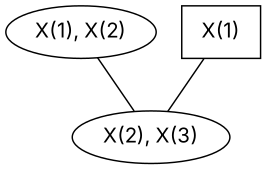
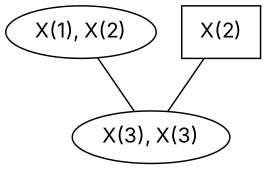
(221, 32) -> (221, 32)
(151, 137) -> (151, 137)
